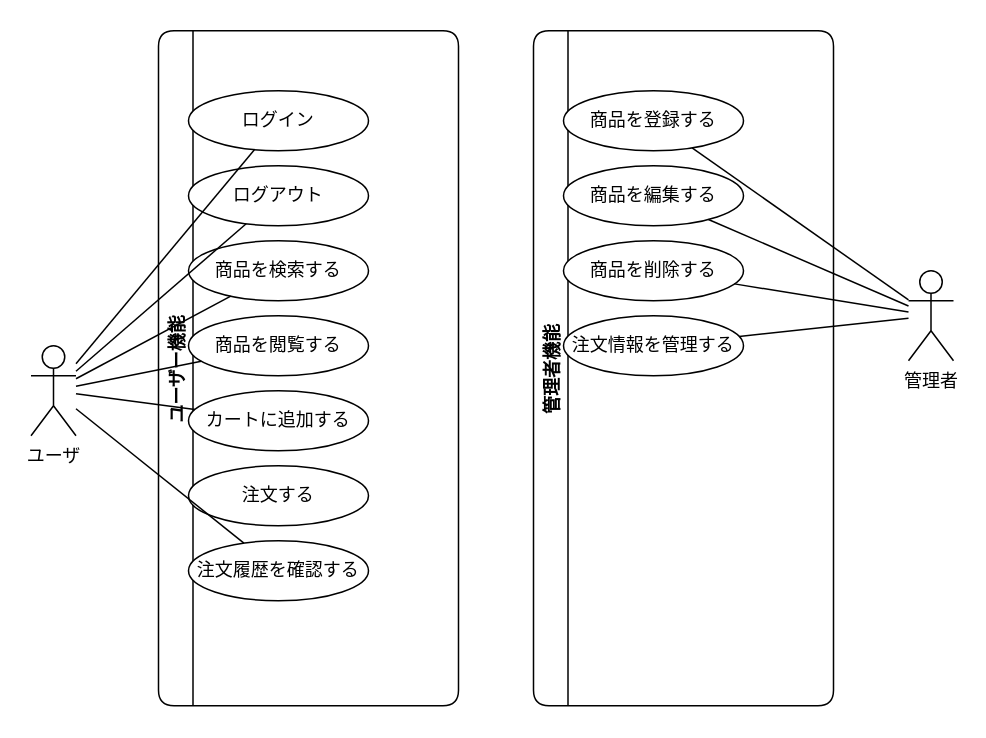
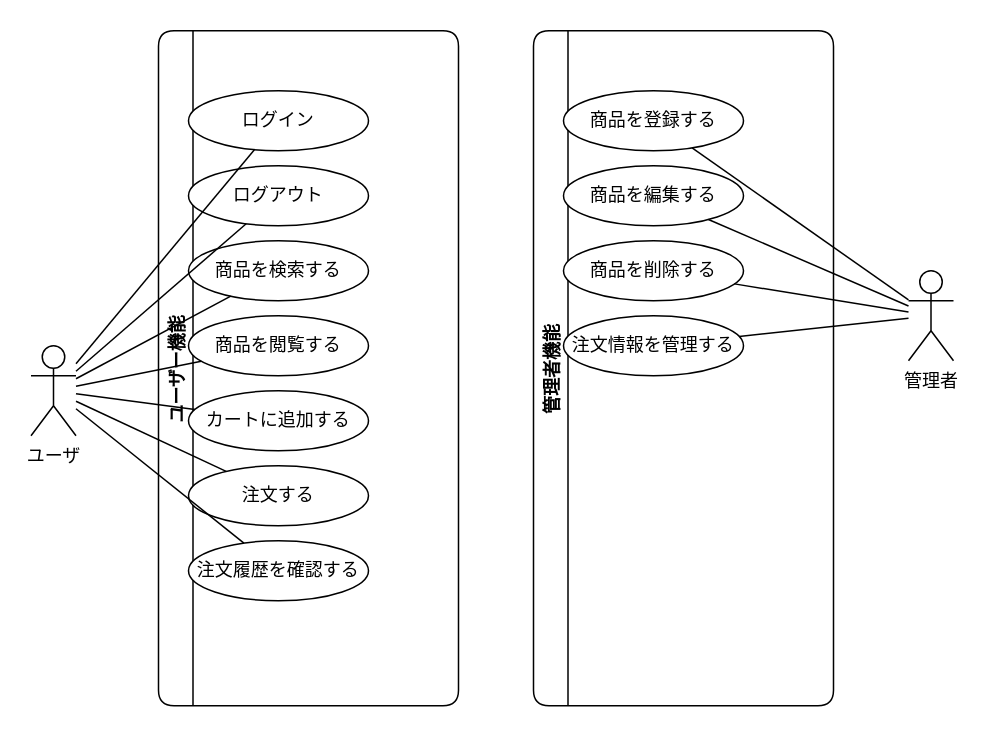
none -> (150, 436)
